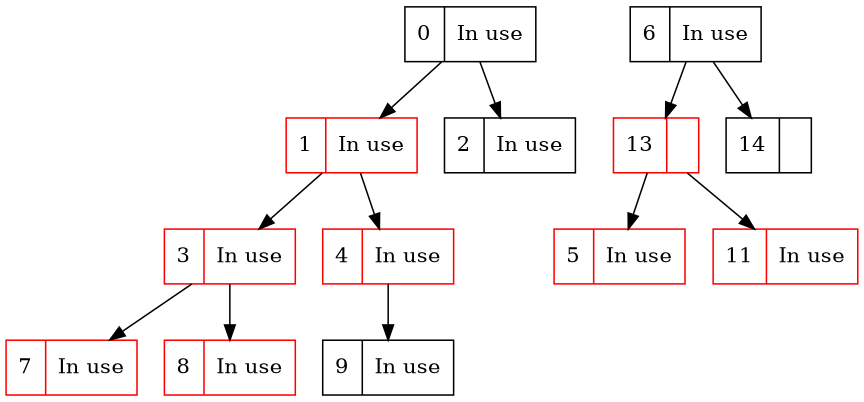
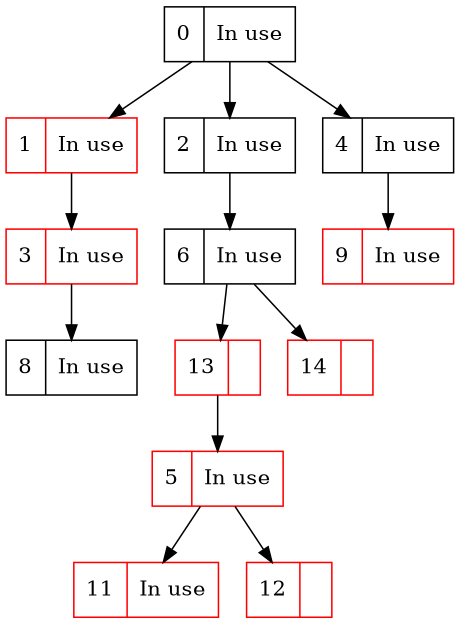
(769, 145) -> (330, 368)
none -> (230, 193)
(367, 194) -> (302, 85)
(715, 196) -> (186, 528)
(388, 256) -> (388, 145)
(72, 368) -> none
(230, 368) -> (72, 368)
(388, 368) -> (388, 256)
none -> (289, 590)
